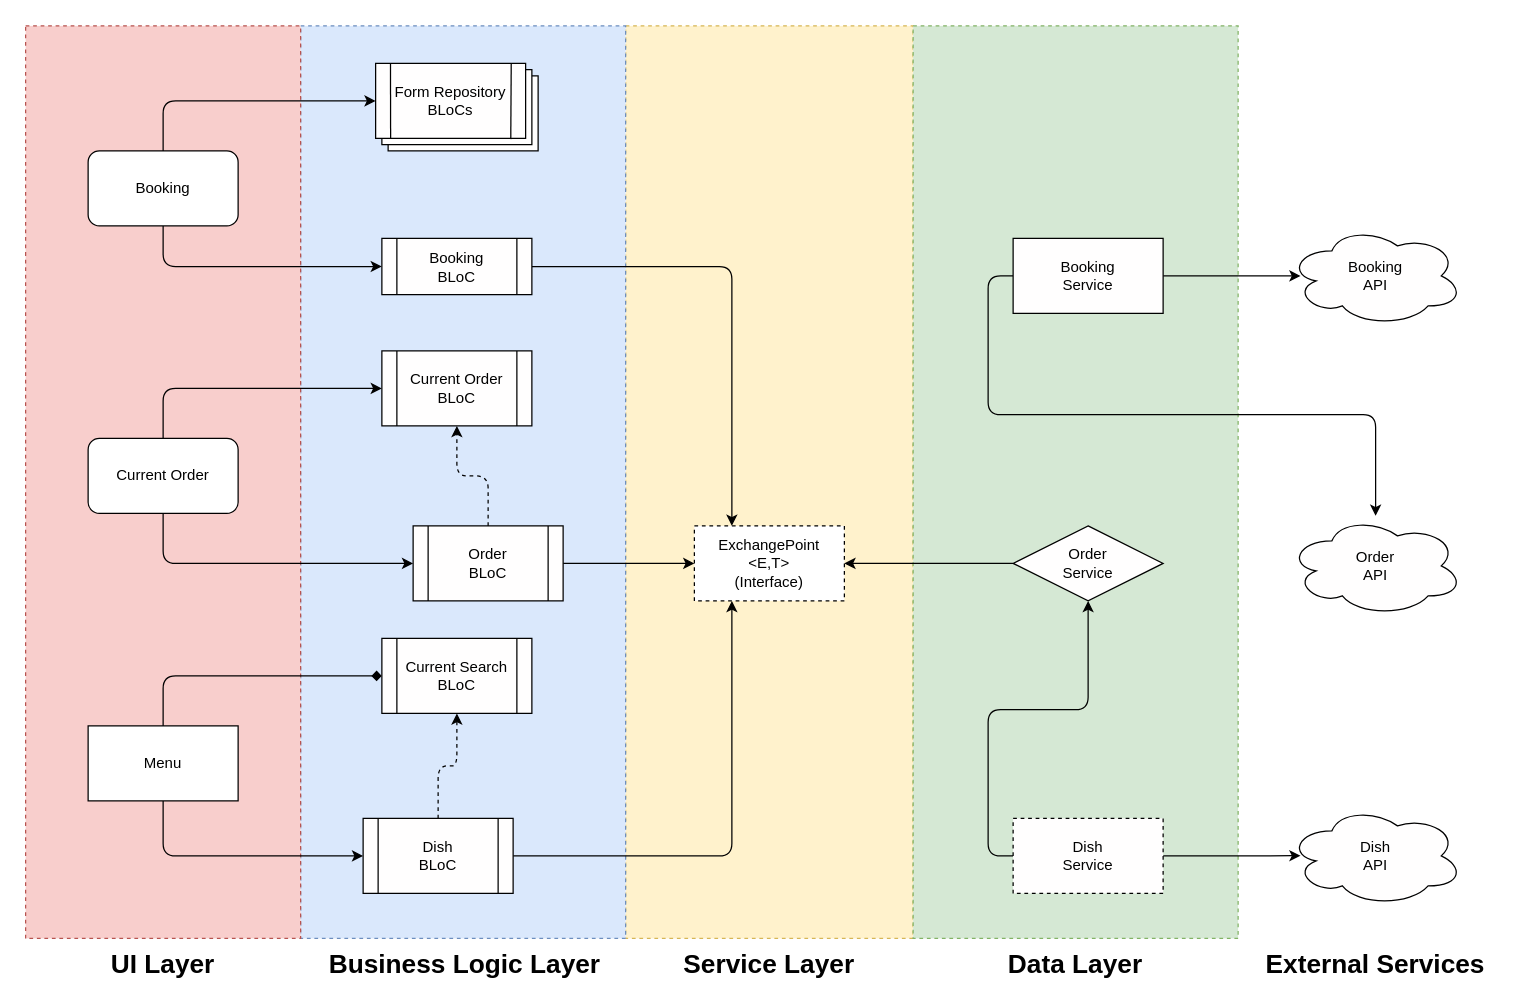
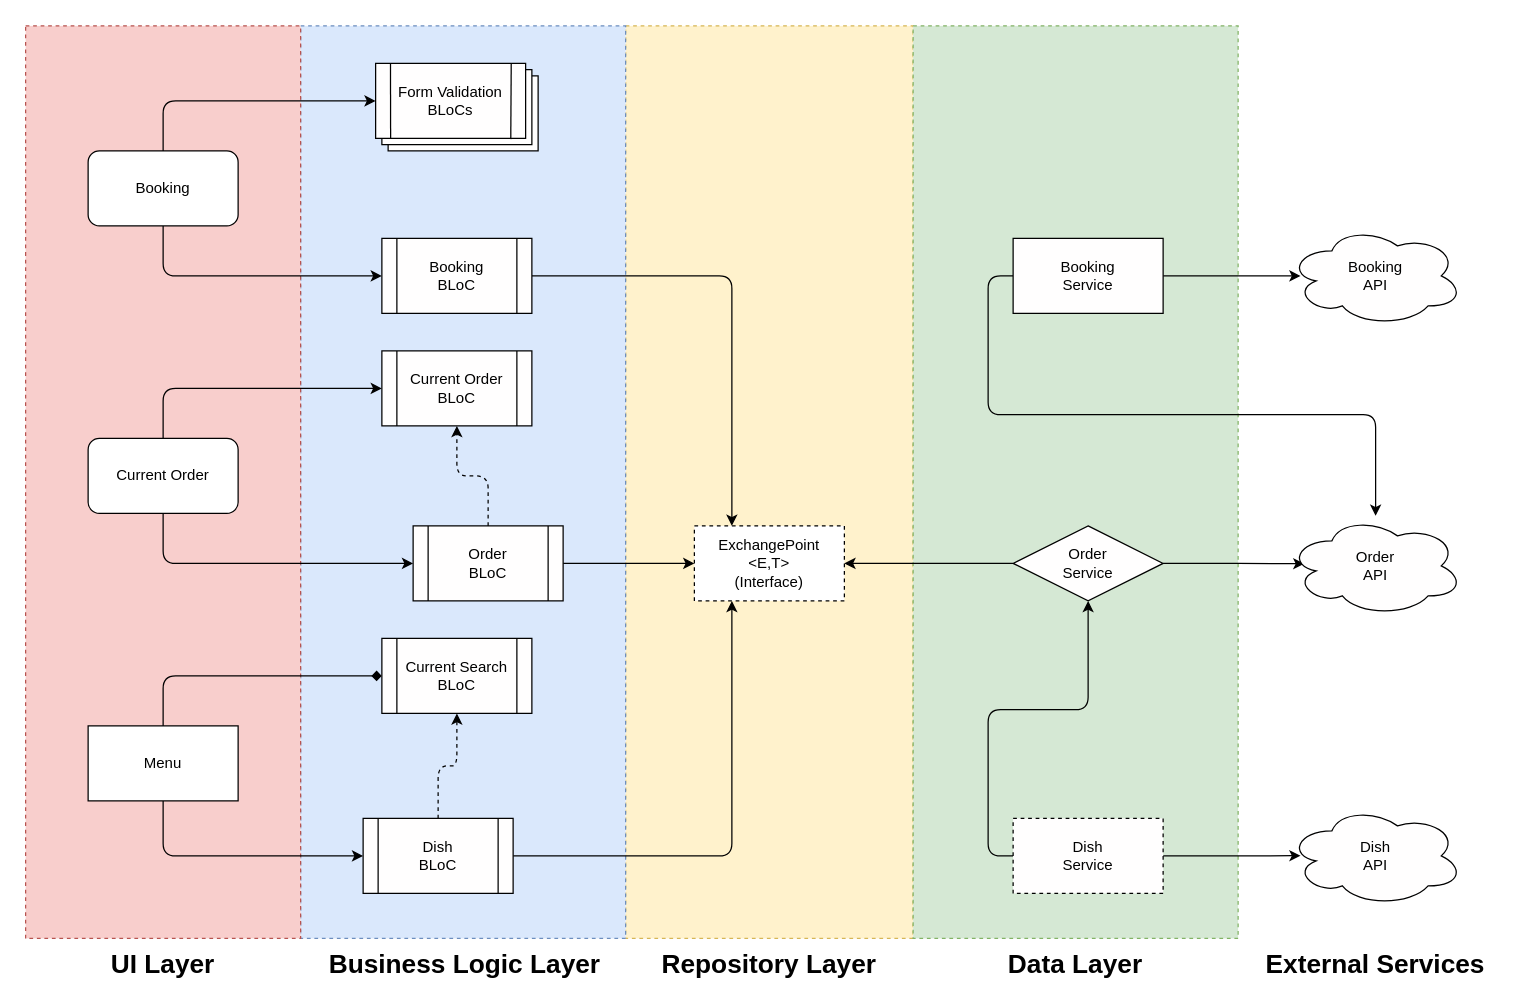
(451, 101) -> (451, 101)
(457, 266) -> (457, 276)
none -> (1231, 563)
(769, 963) -> (769, 963)
